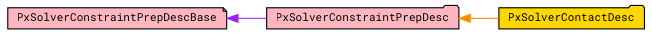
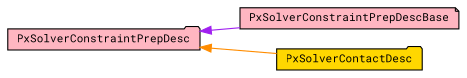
(252, 18) -> (226, 29)
